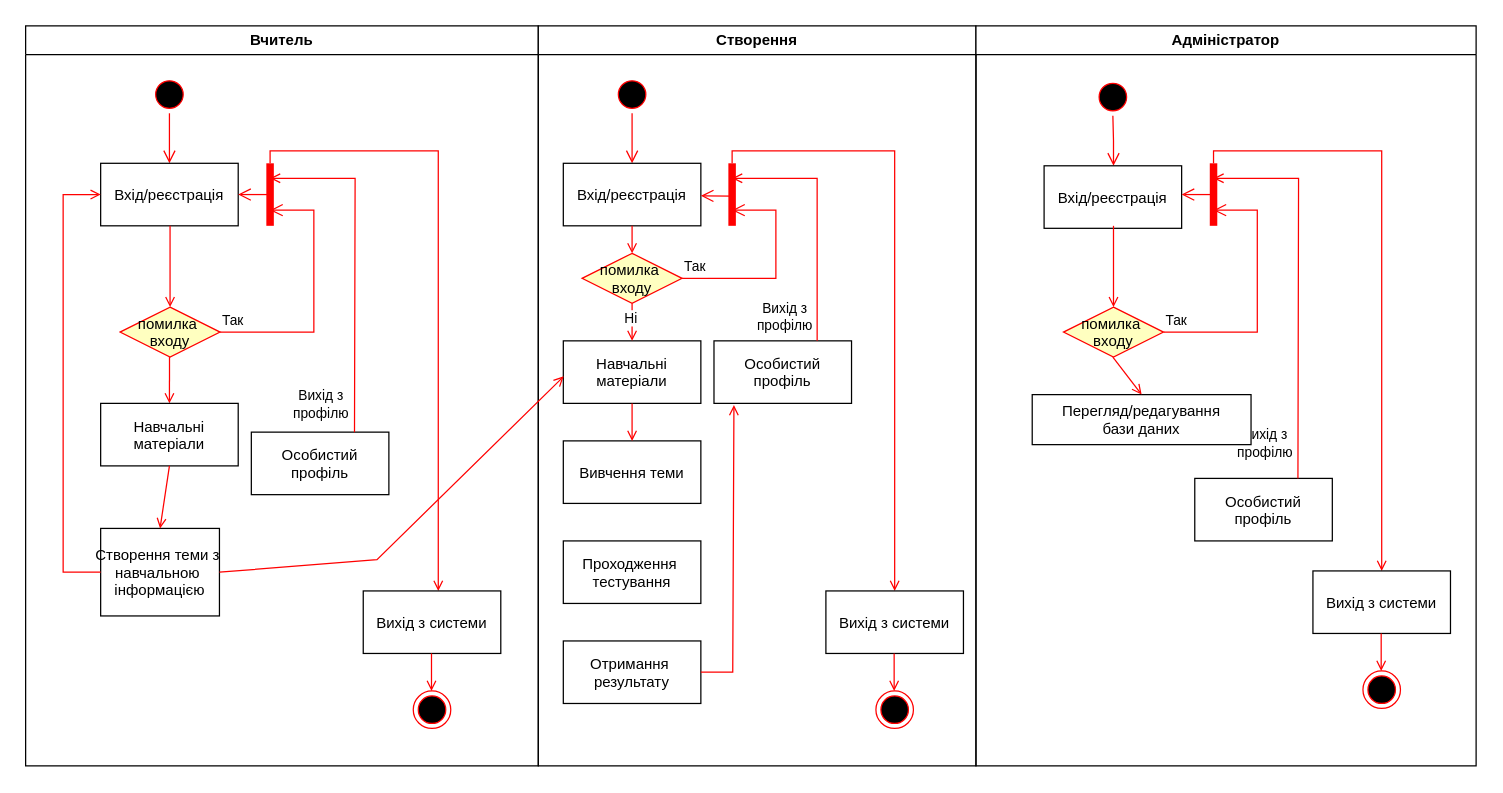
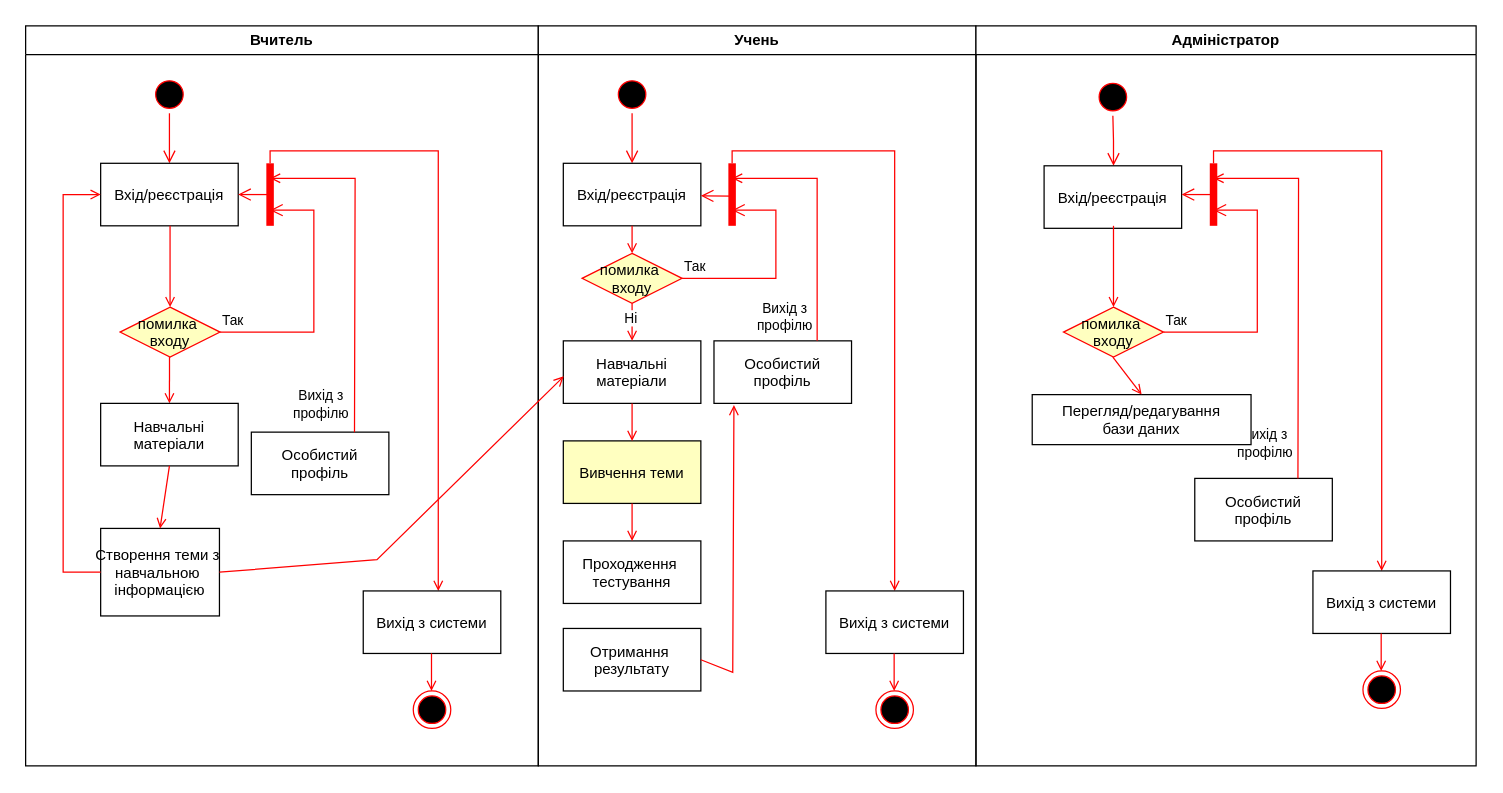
(757, 41) -> (757, 41)
(632, 472) -> (632, 472)
none -> (632, 520)
(632, 672) -> (632, 659)
